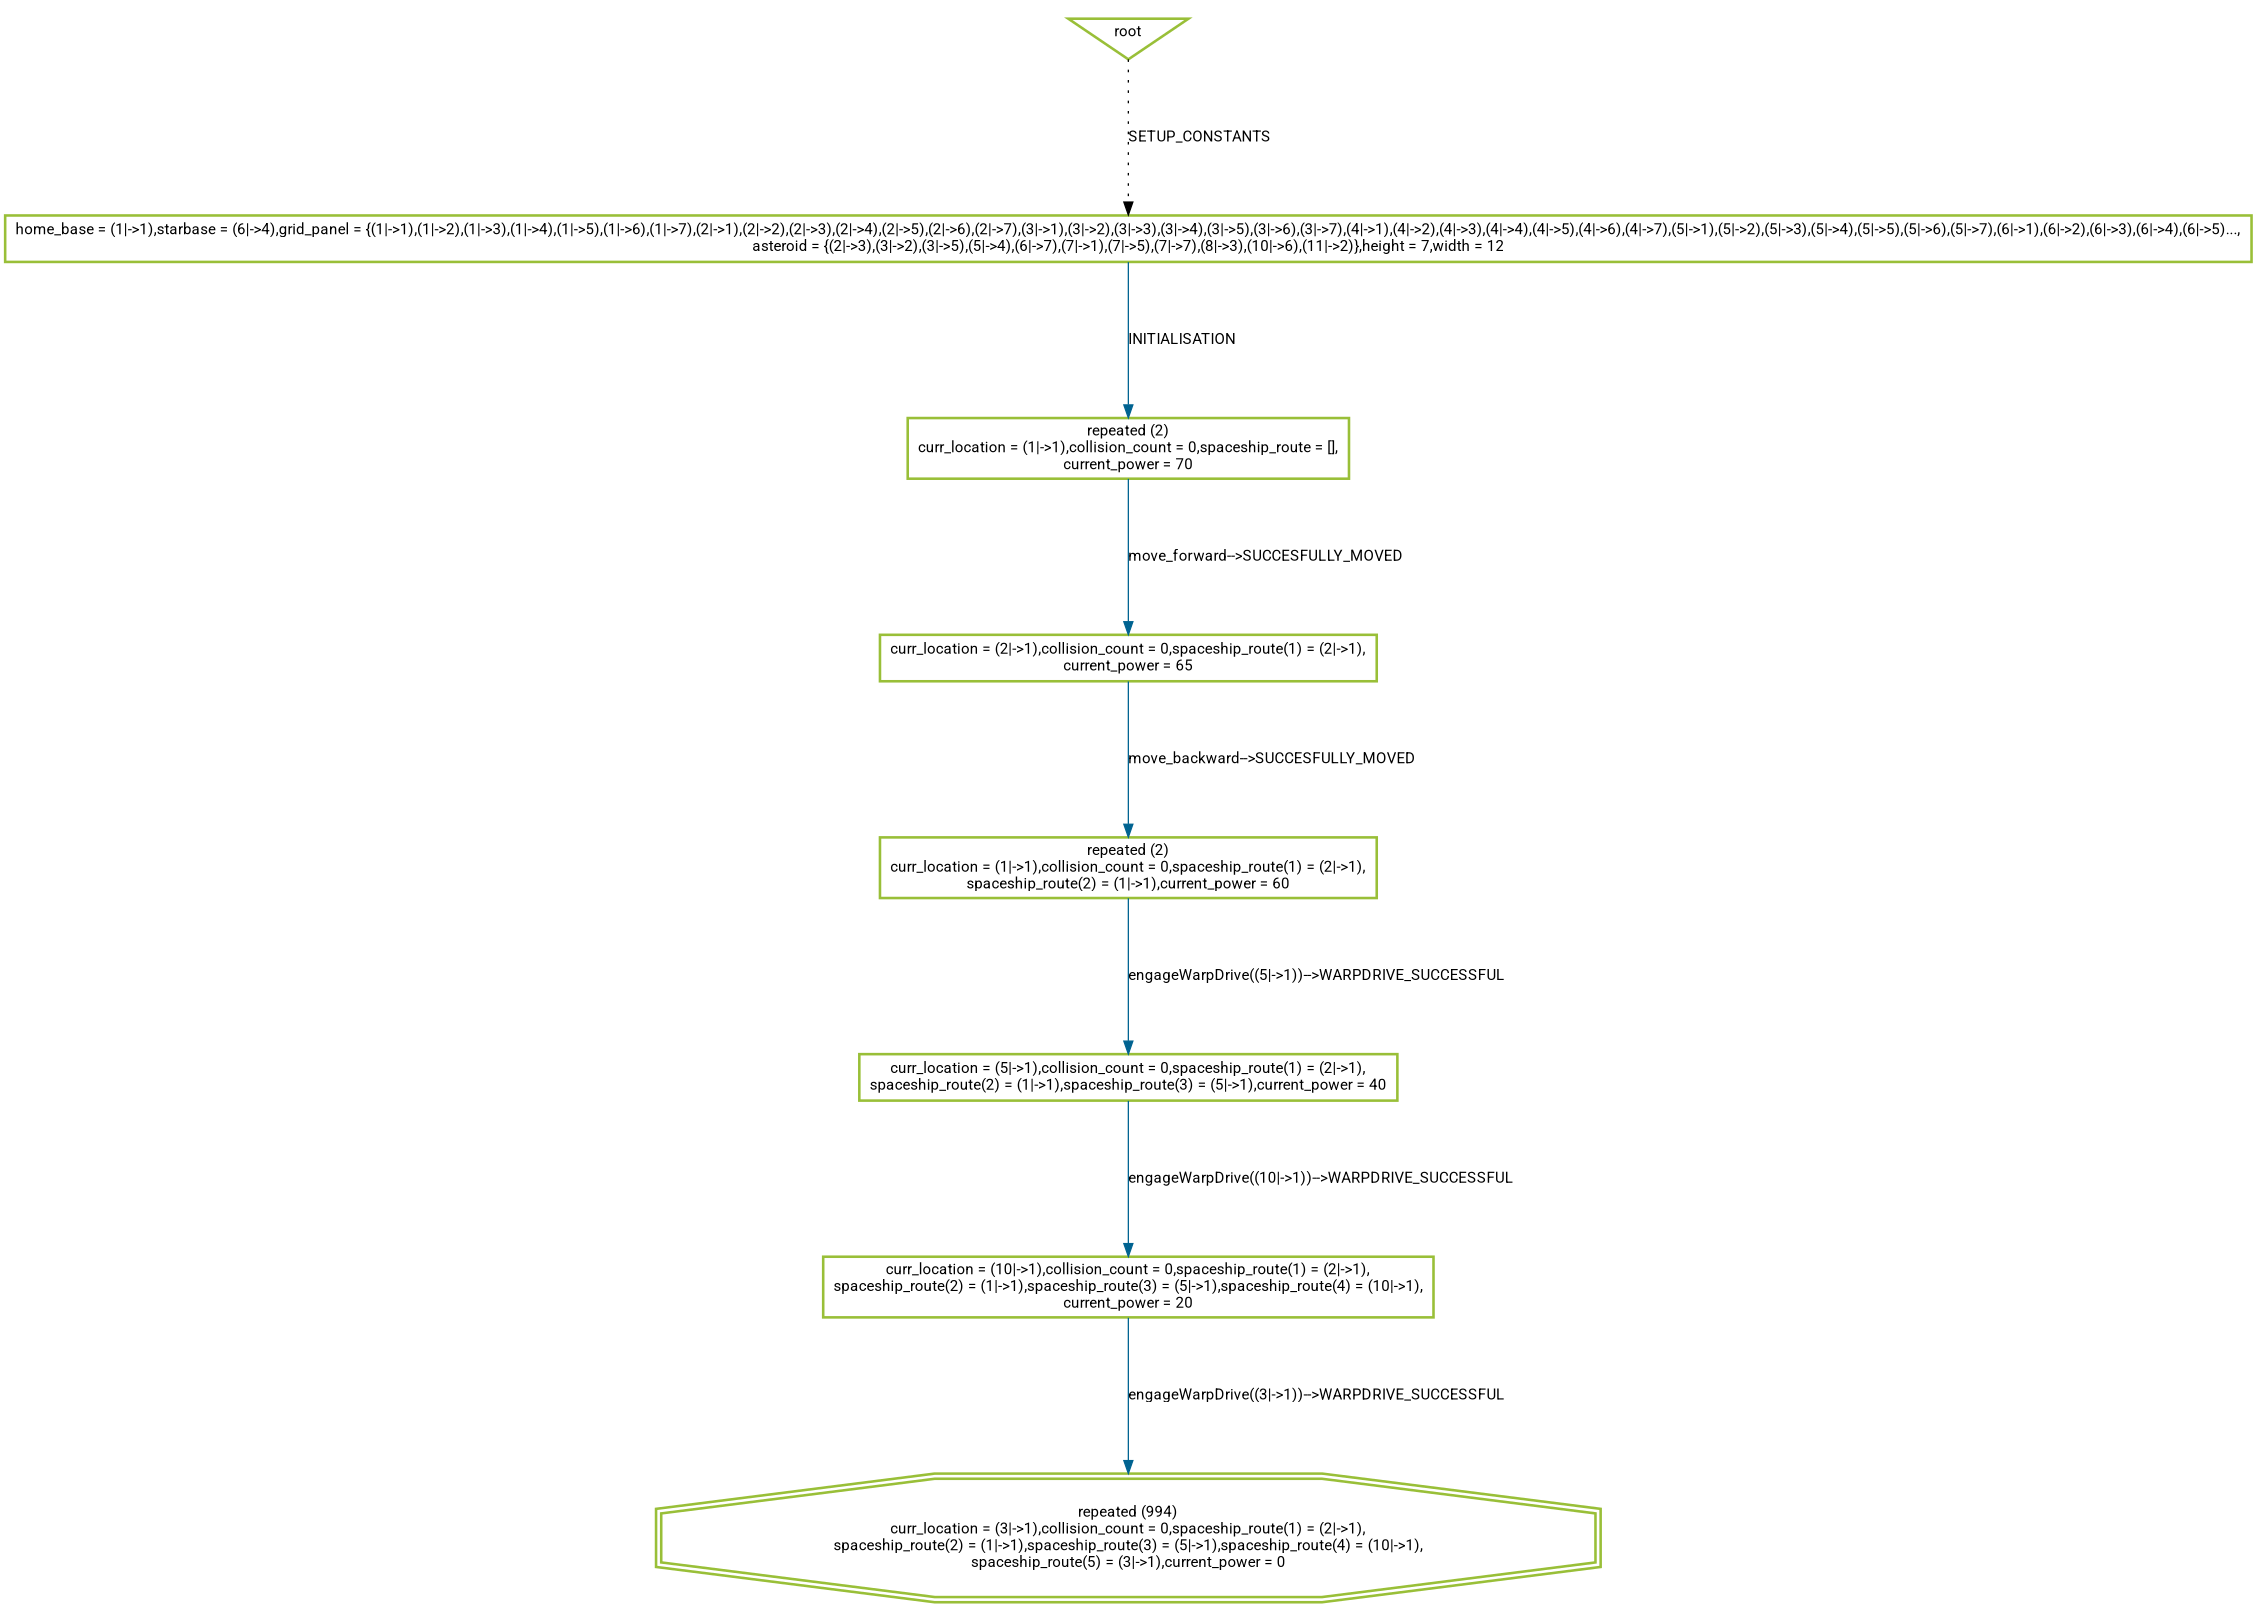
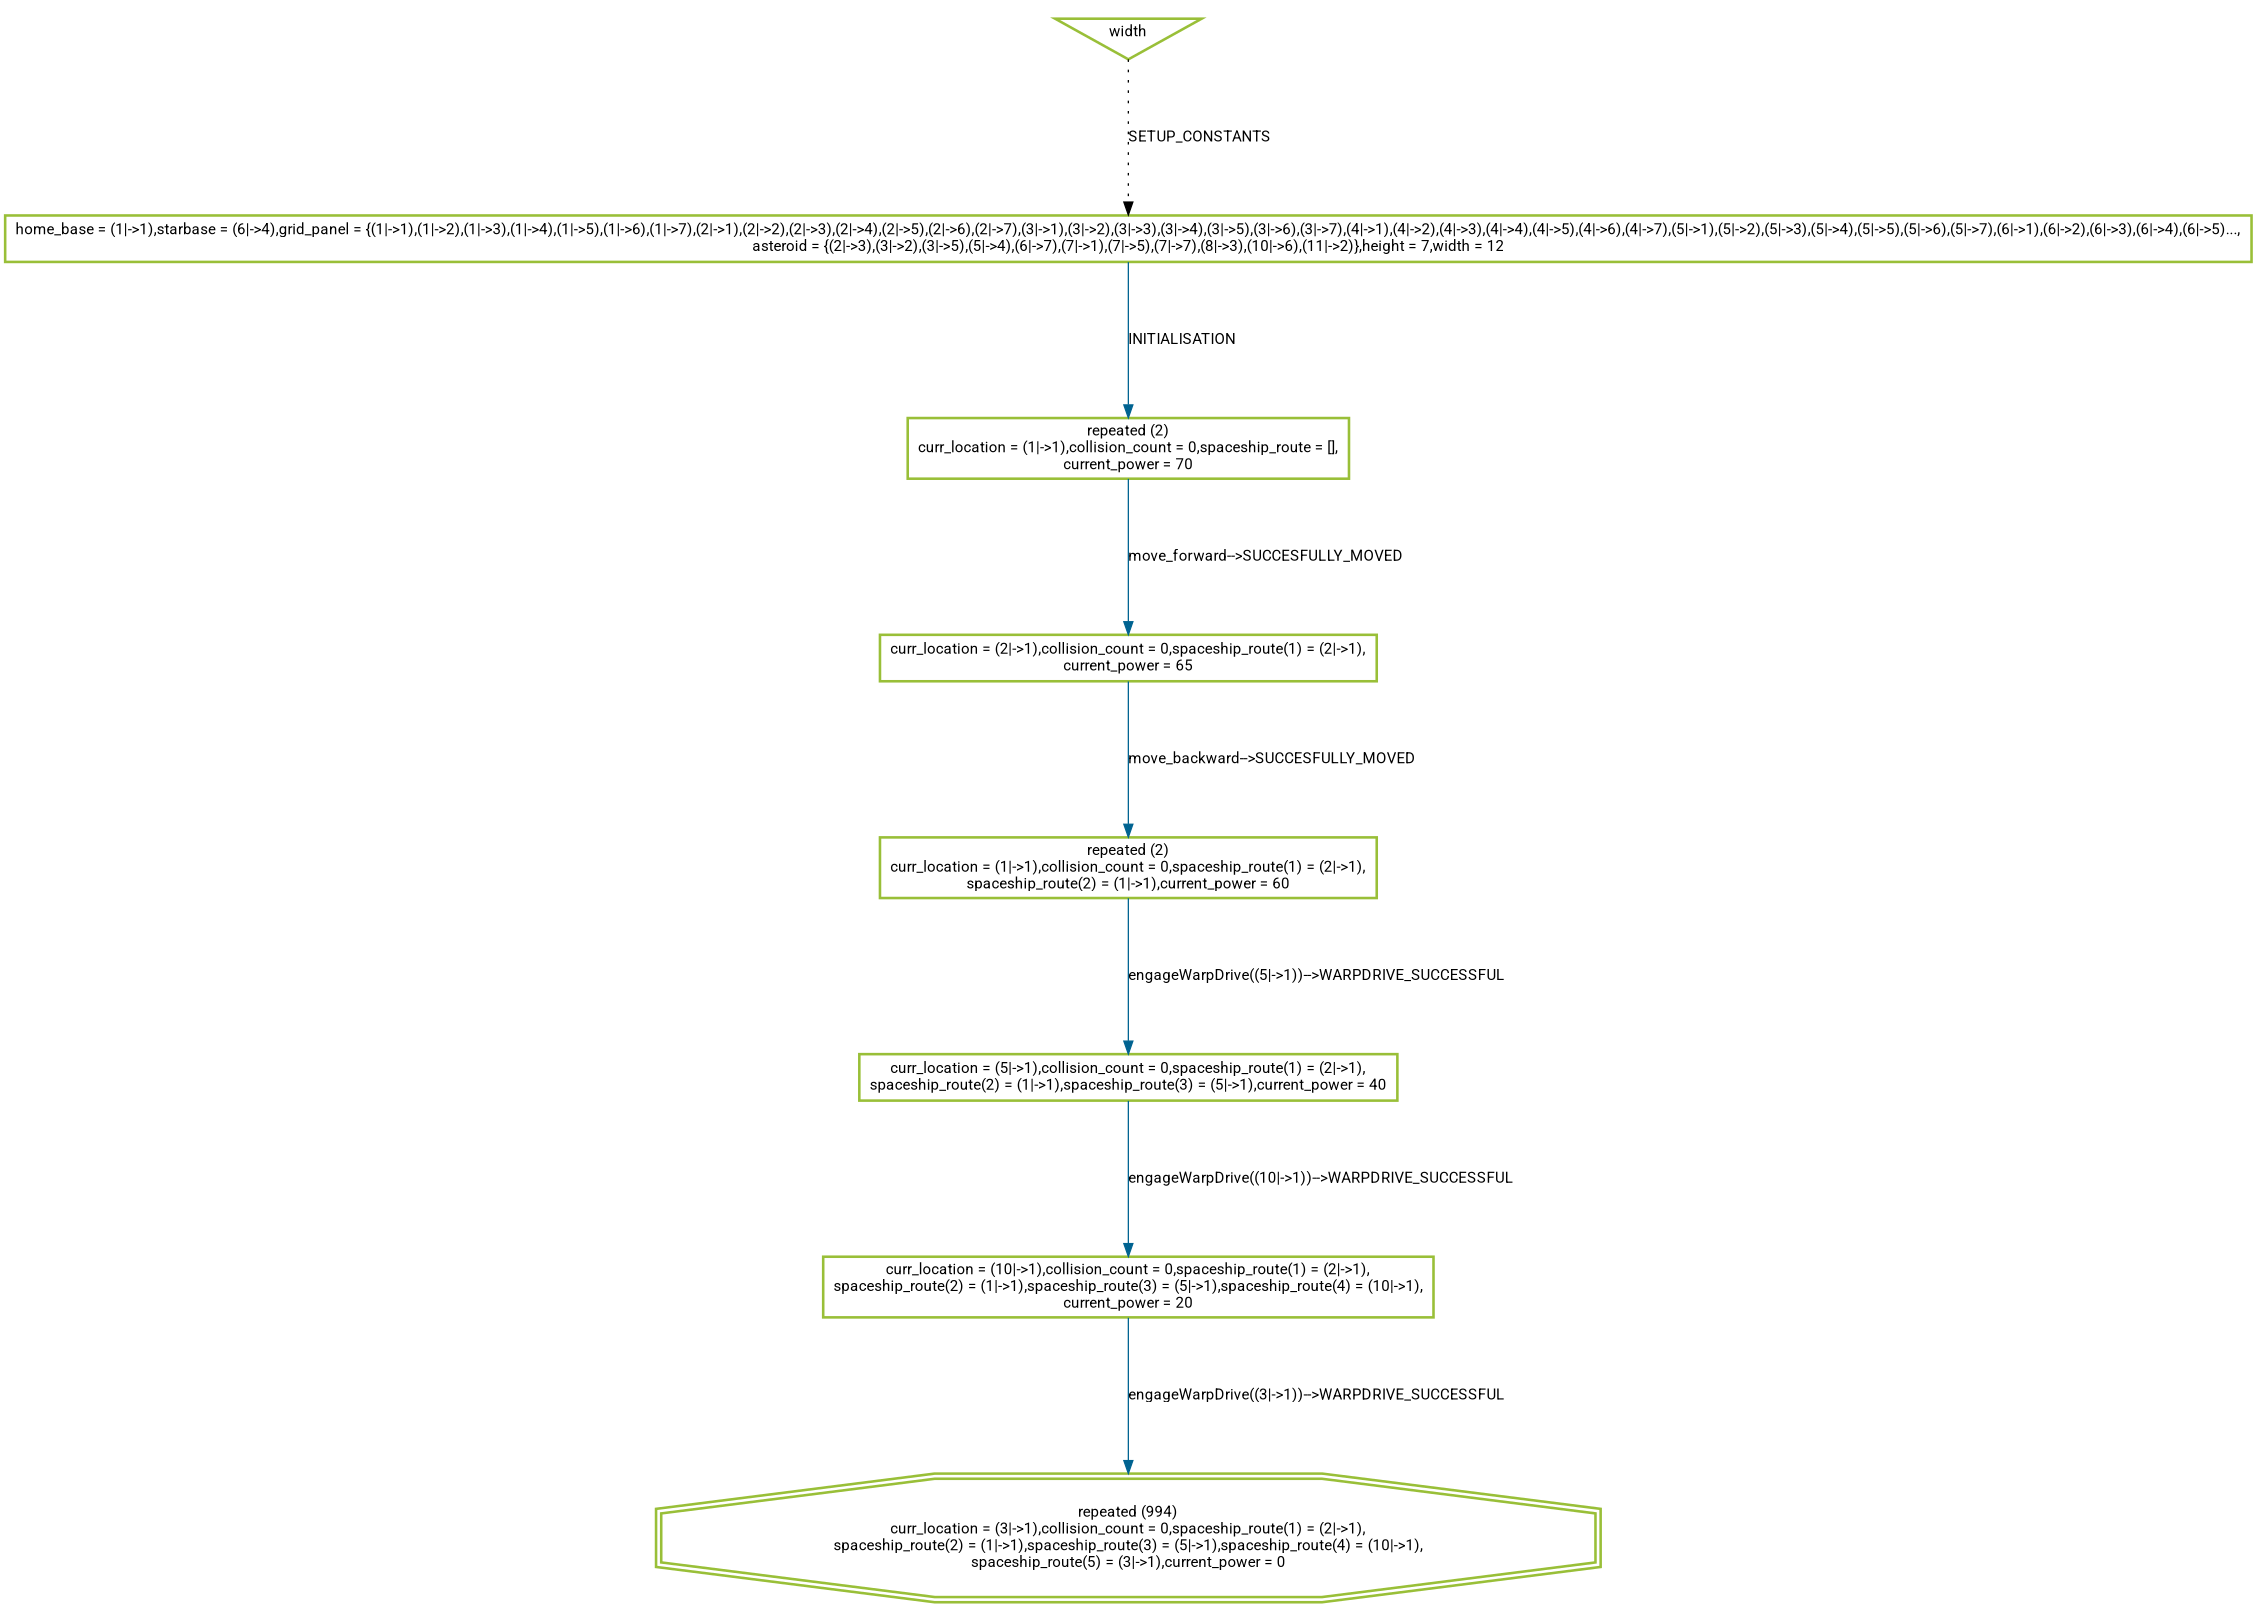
(1128, 32) -> (1128, 32)
